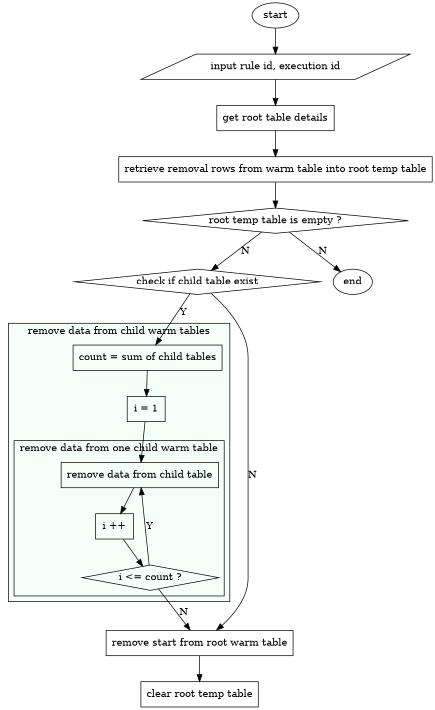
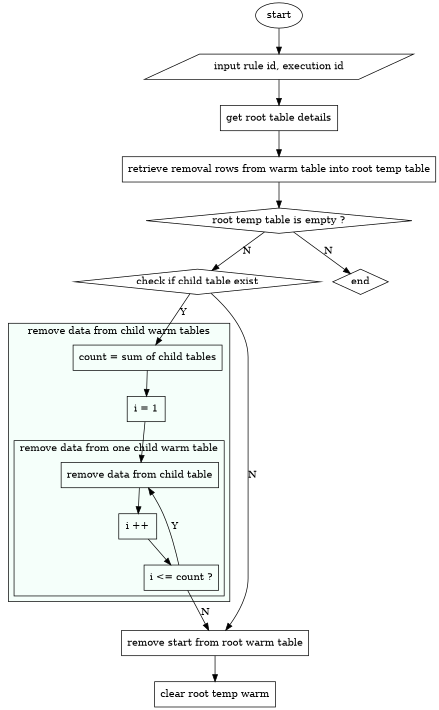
(353, 282) -> (361, 282)
(150, 578) -> (181, 578)
(200, 694) -> (215, 694)
